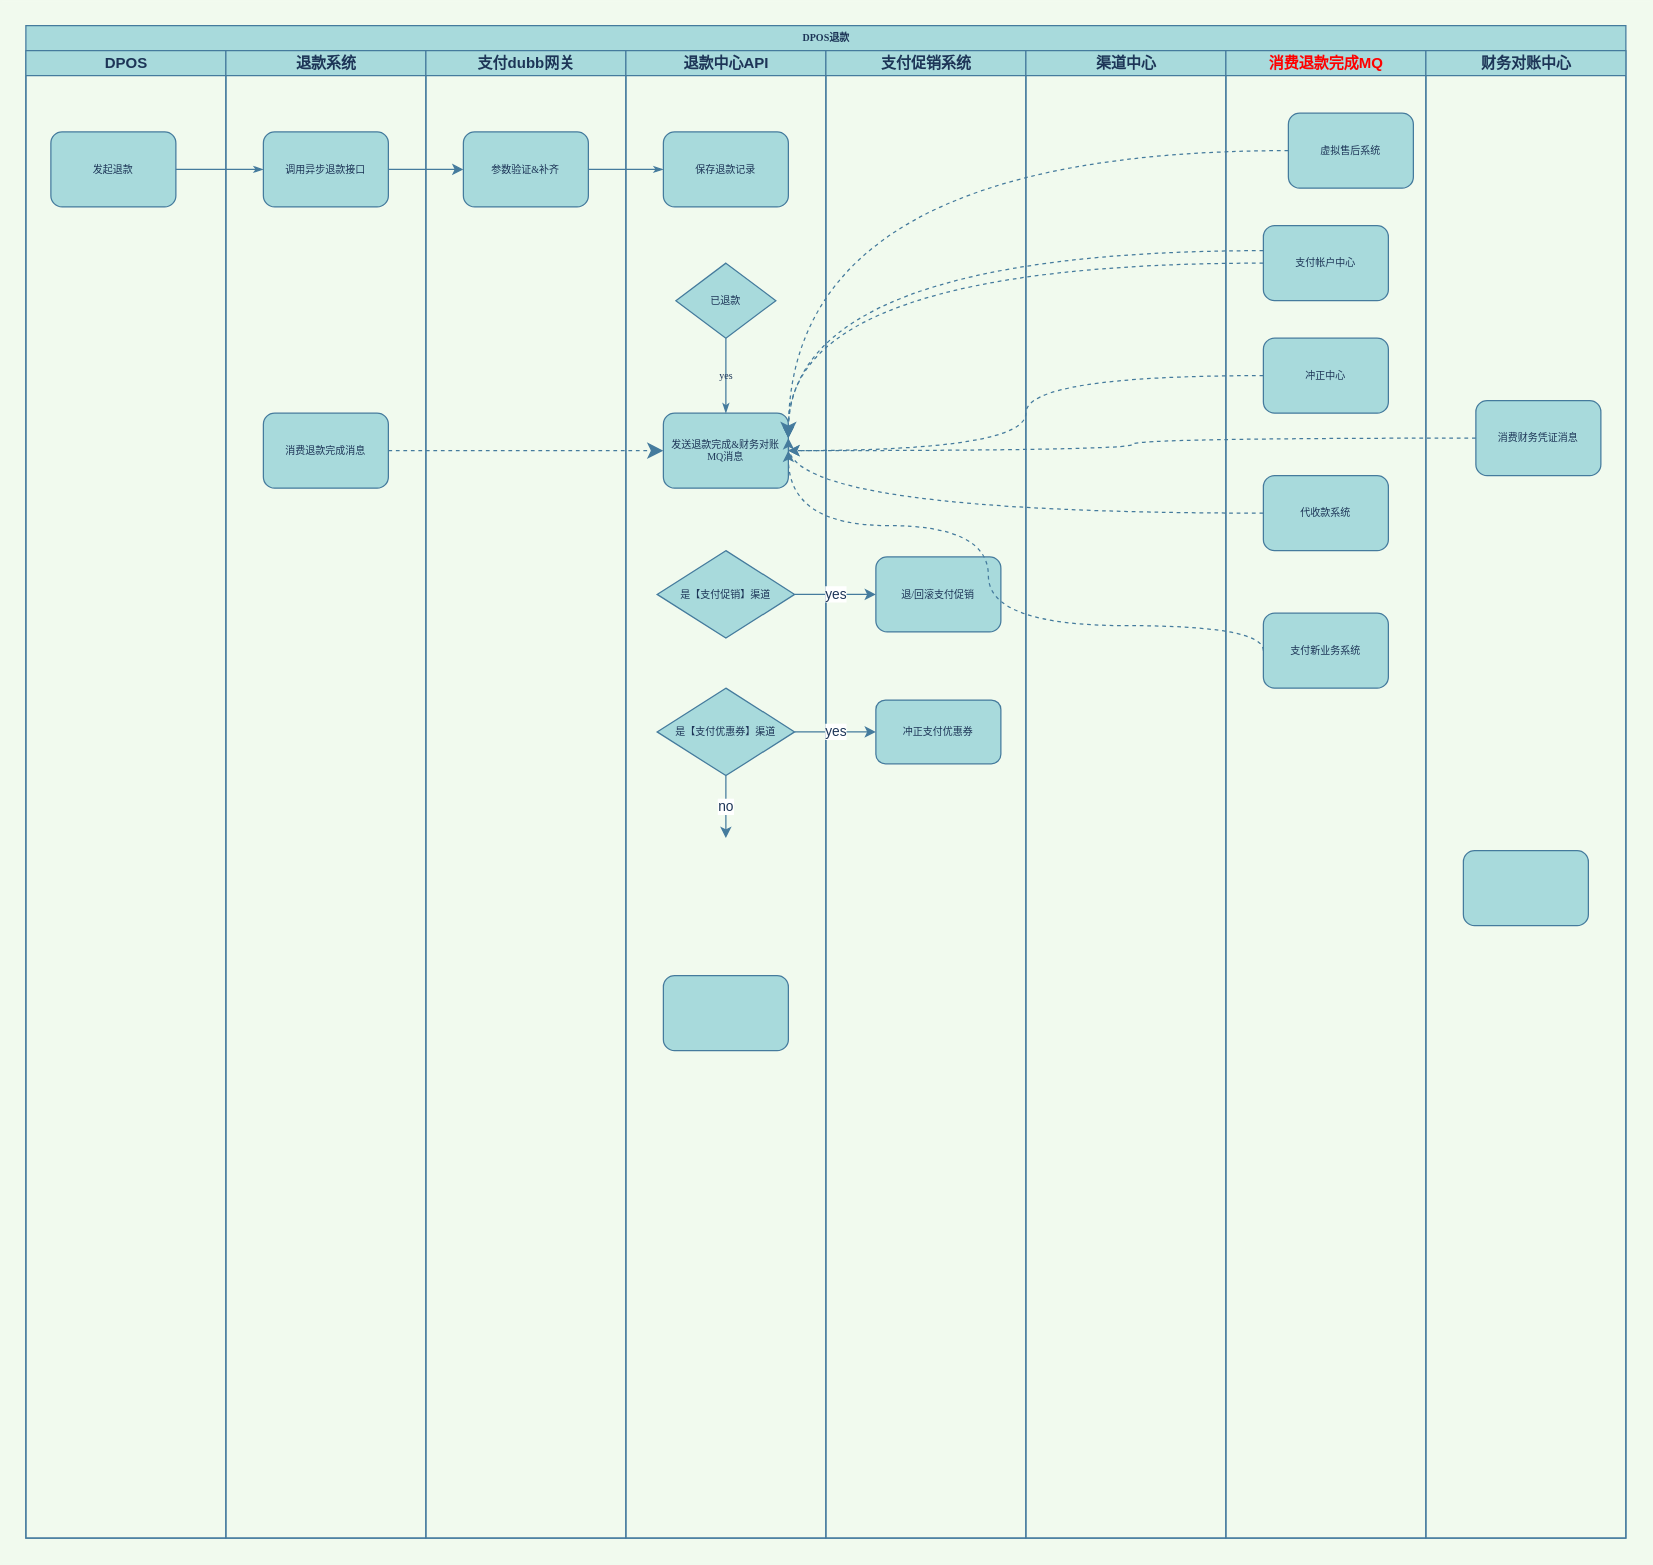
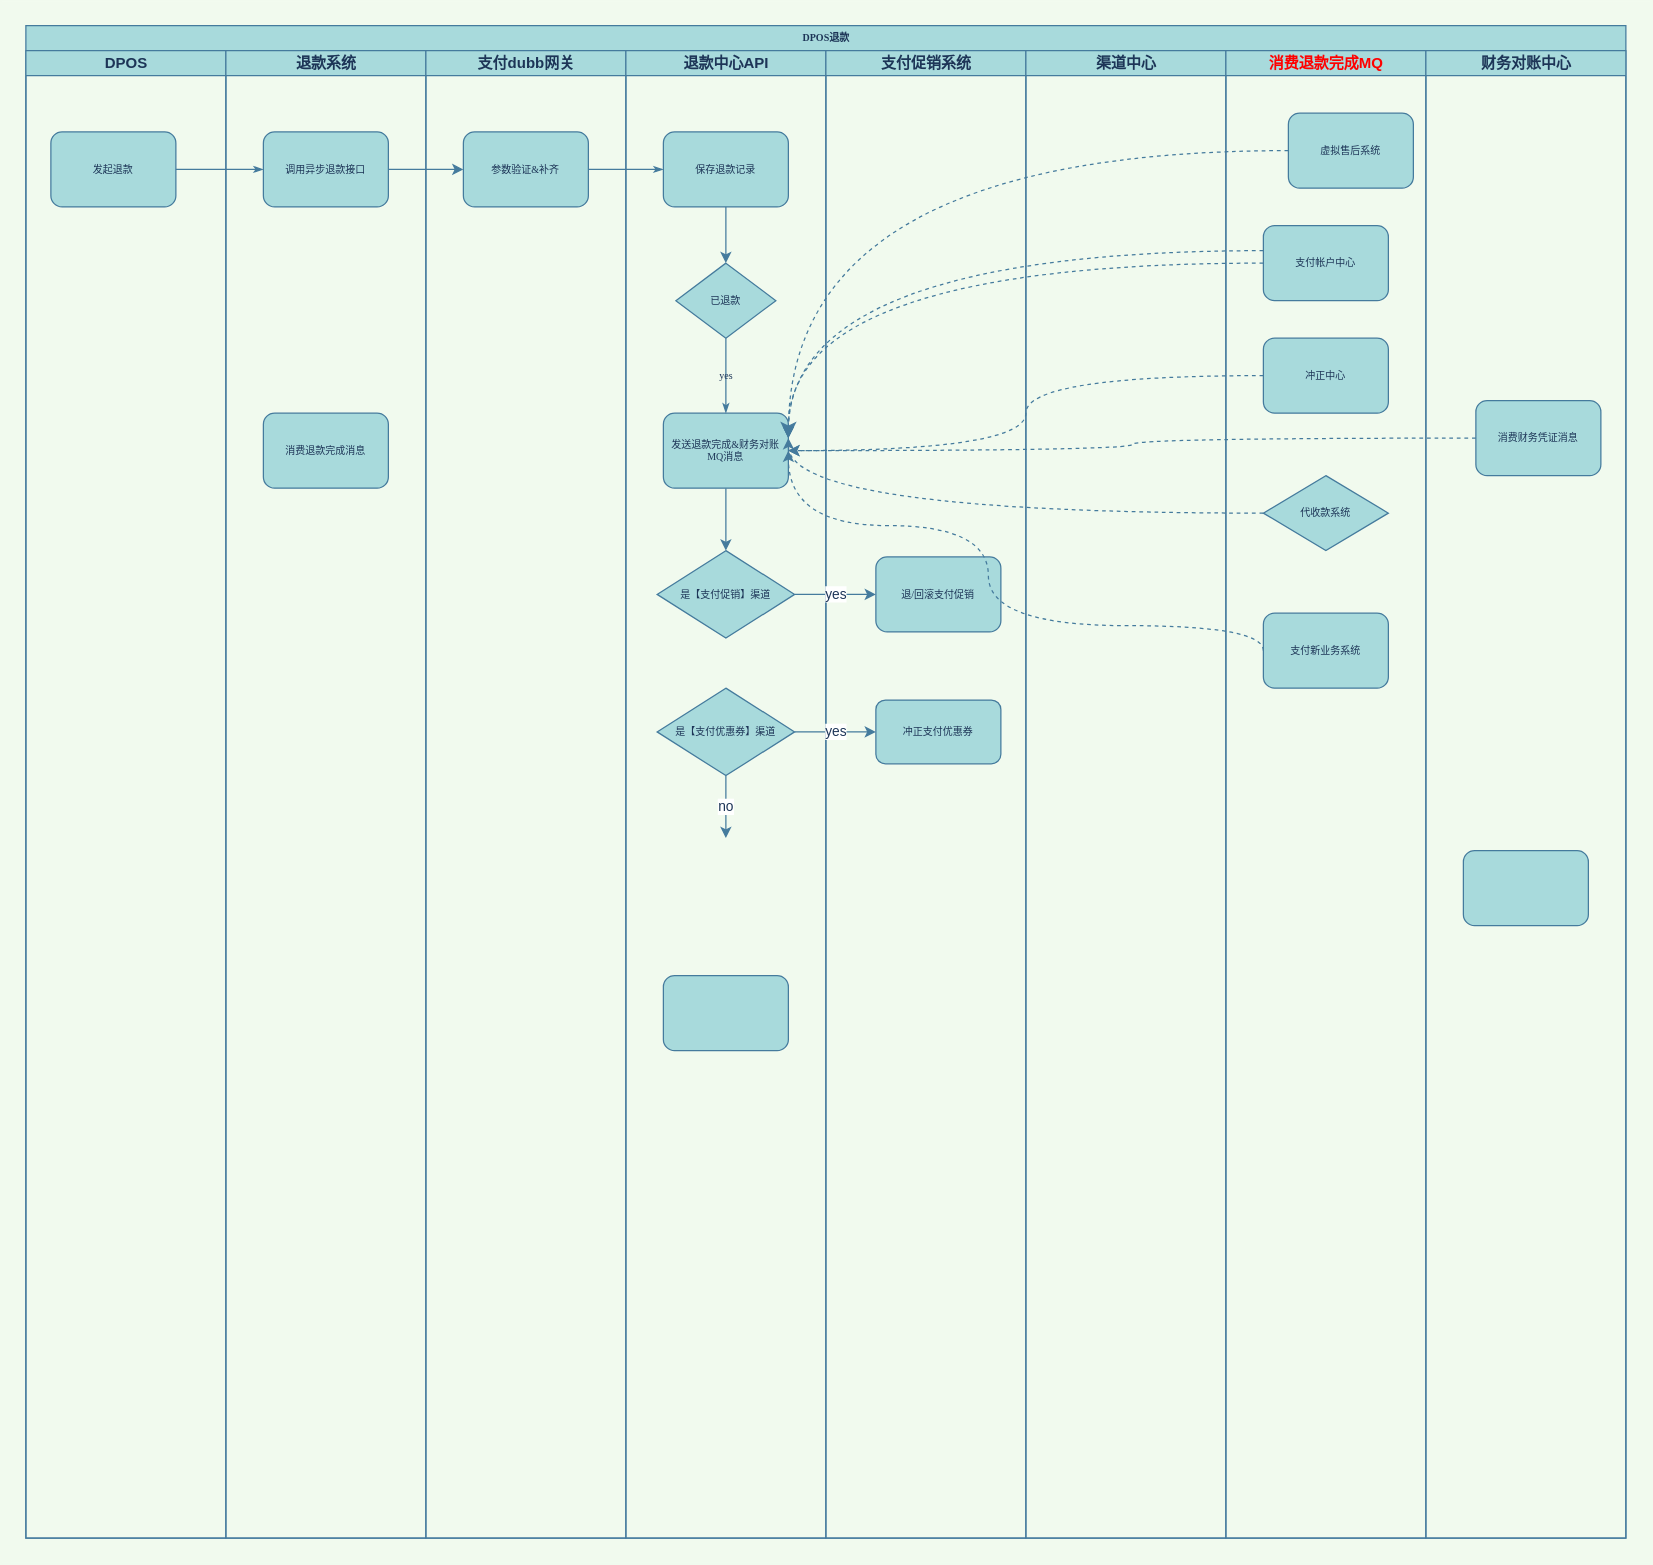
none -> (726, 231)
(519, 451) -> none
(1326, 513) -> (1326, 513)
none -> (726, 515)
